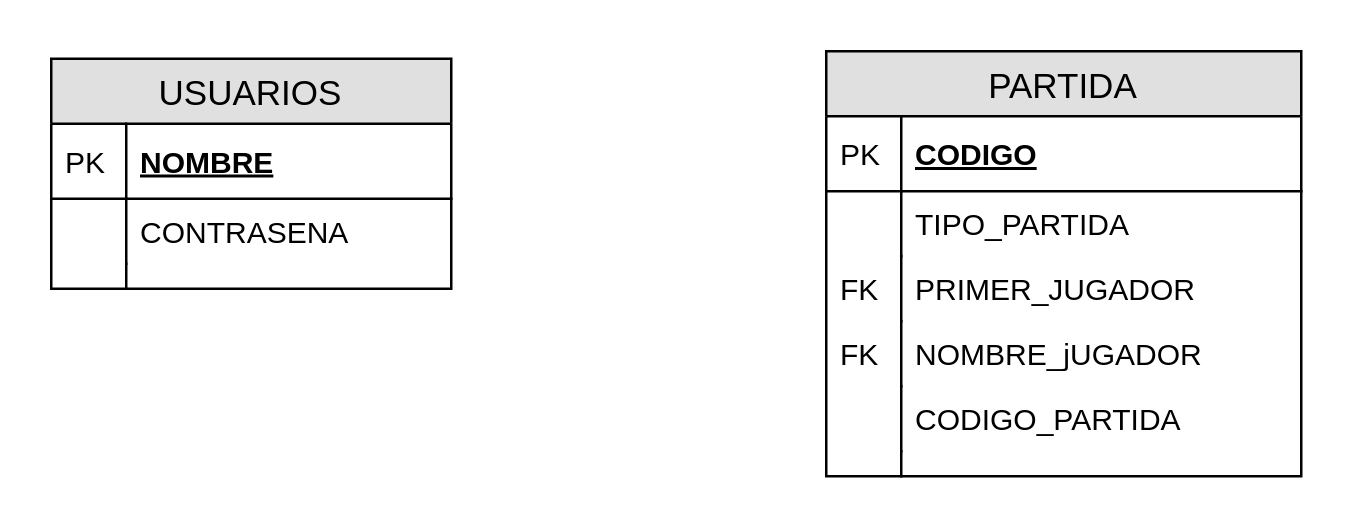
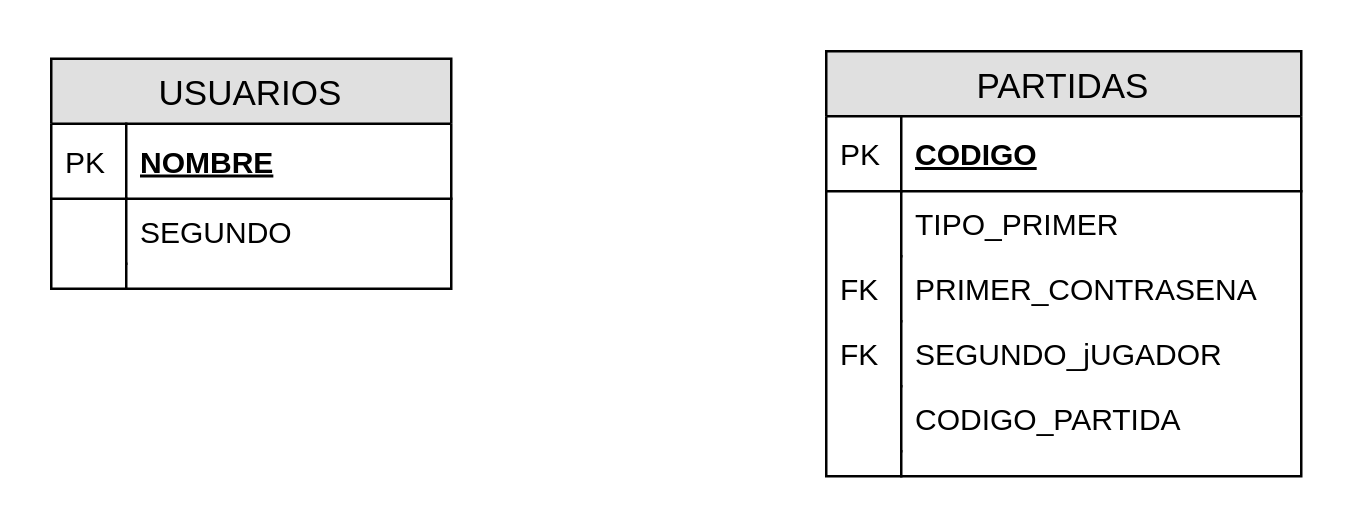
(1063, 86) -> (1063, 86)
(1016, 225) -> (1007, 225)
(224, 233) -> (199, 233)
(1033, 290) -> (1058, 290)
(1033, 355) -> (1041, 355)
